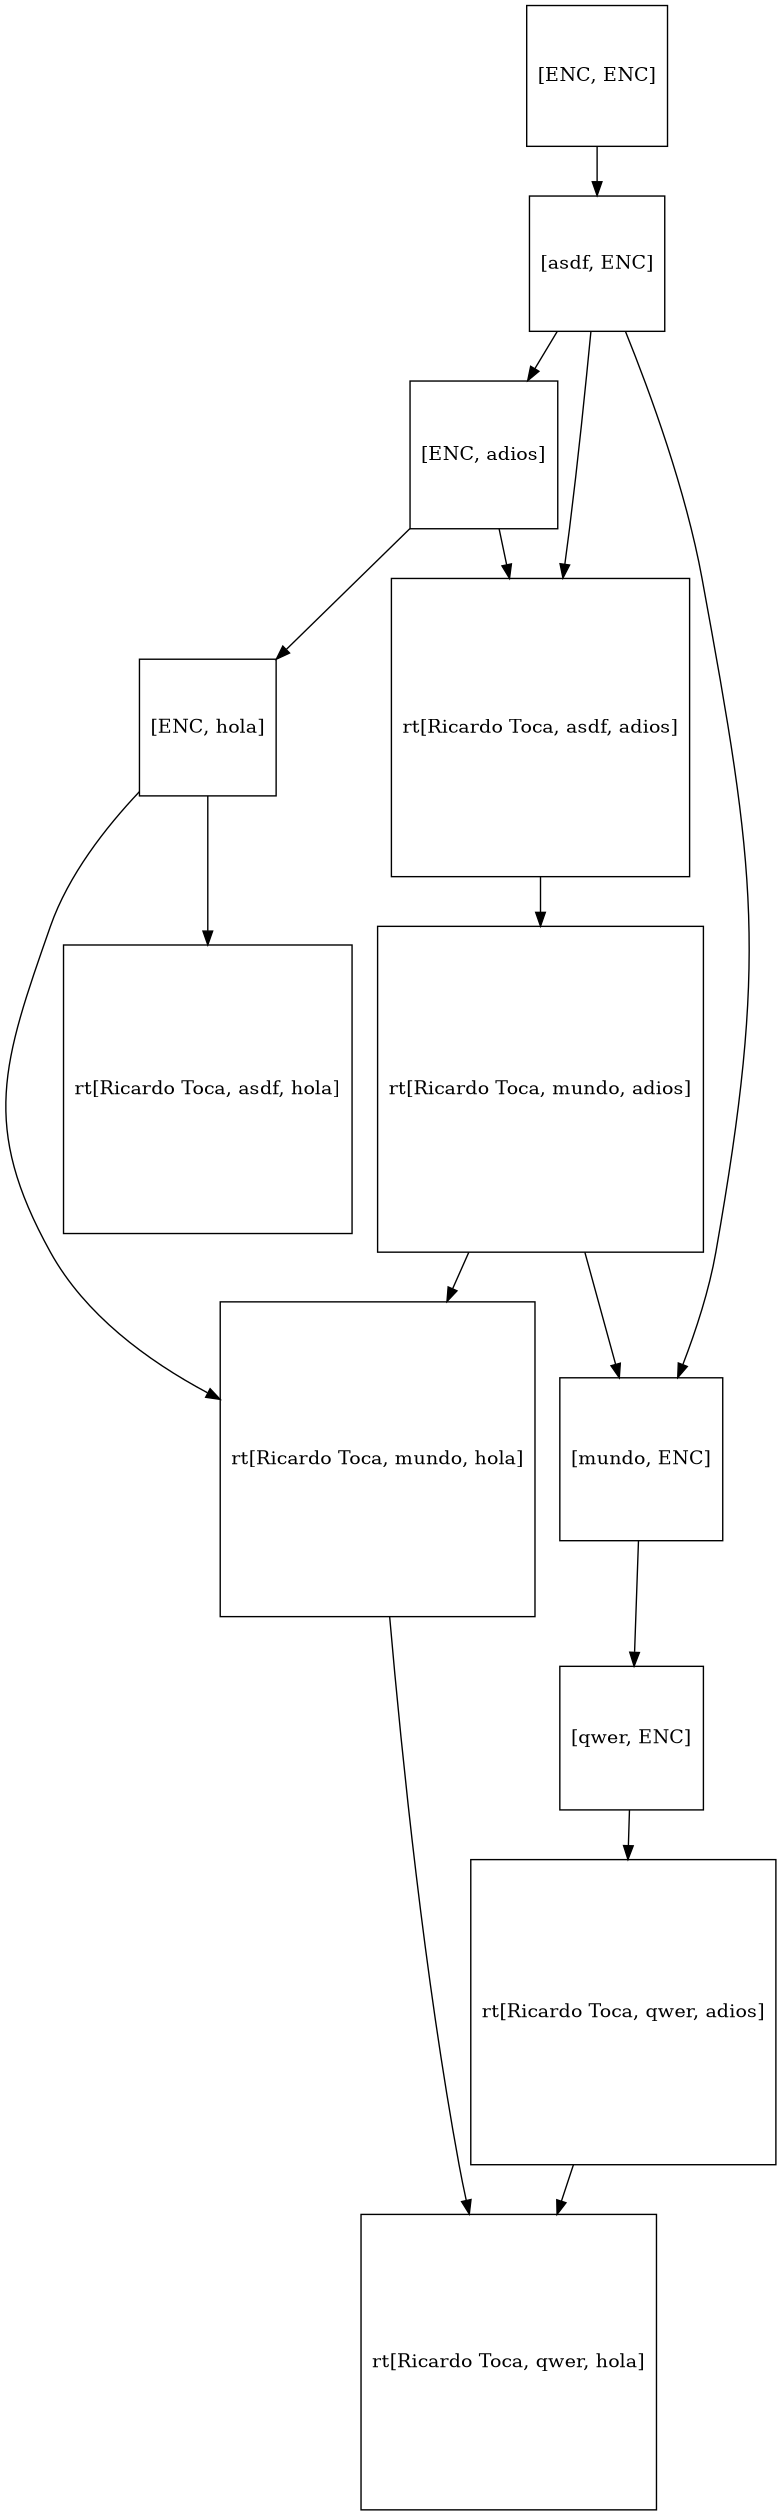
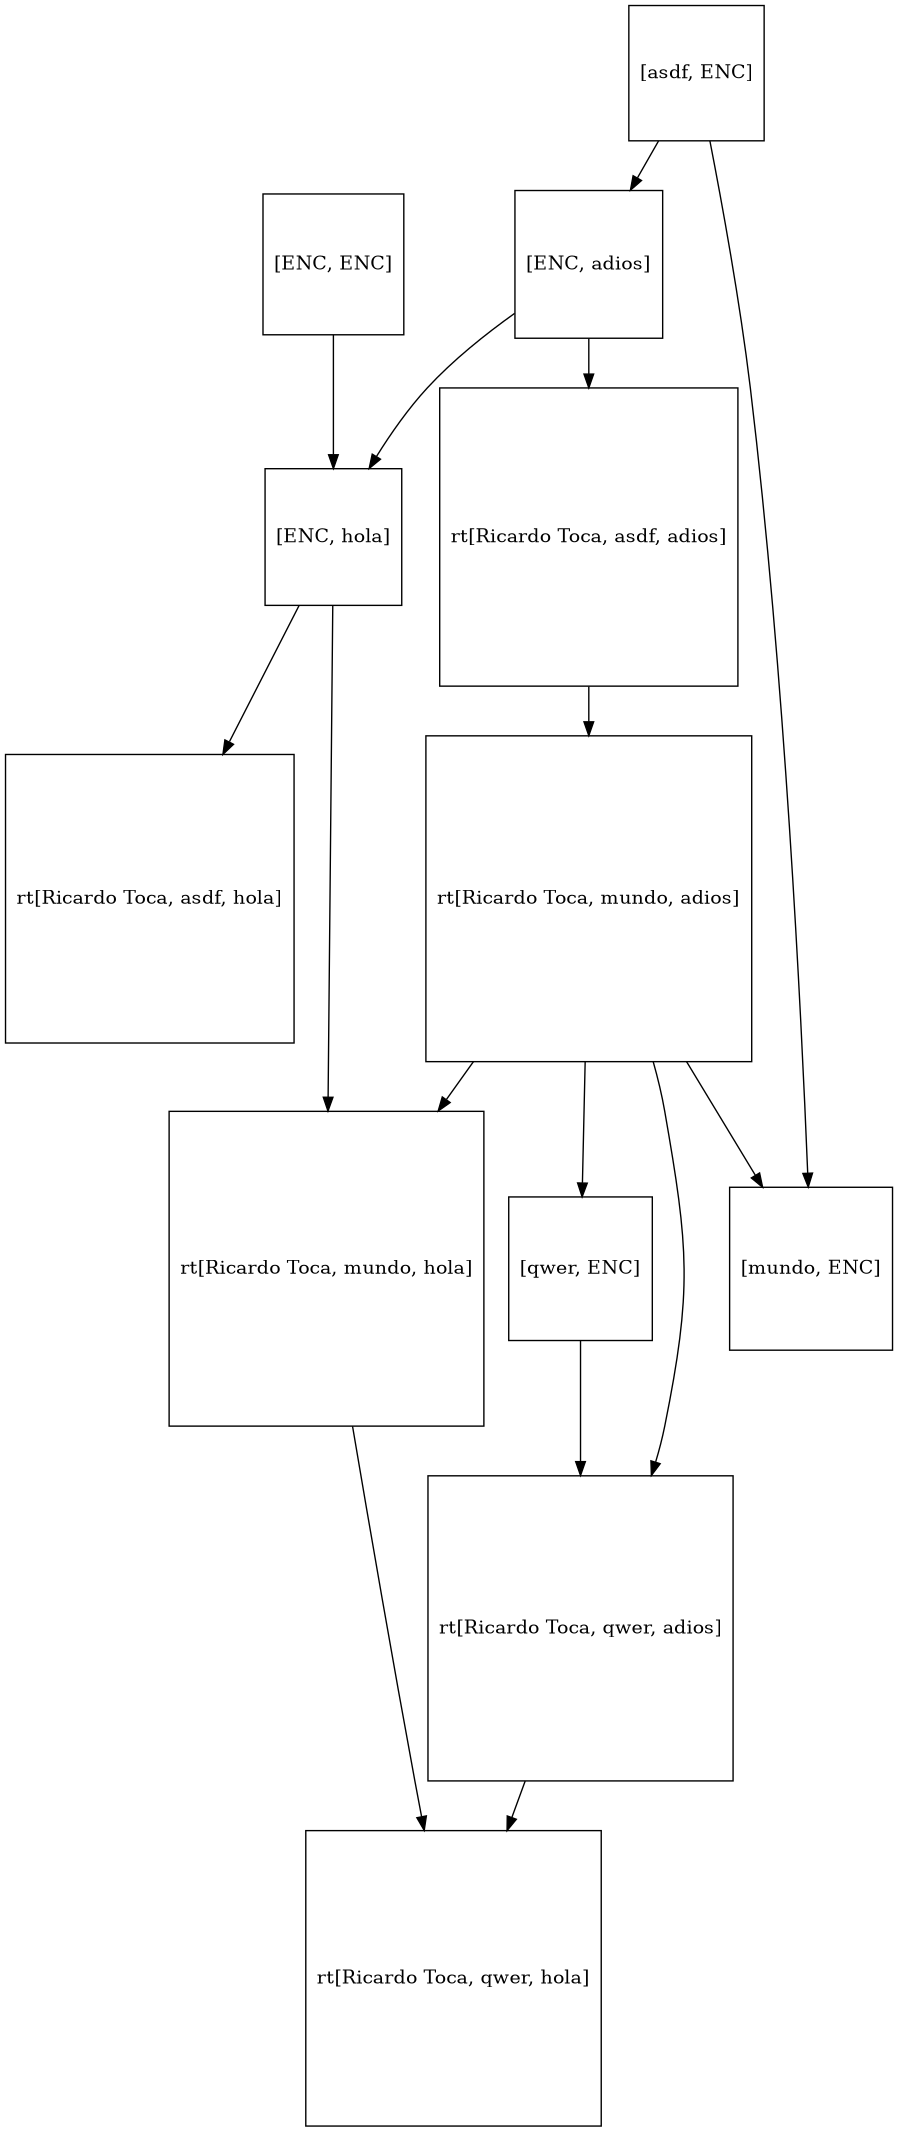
(597, 164) -> (333, 395)
(579, 448) -> none
none -> (684, 1262)
(637, 1596) -> (584, 1122)
